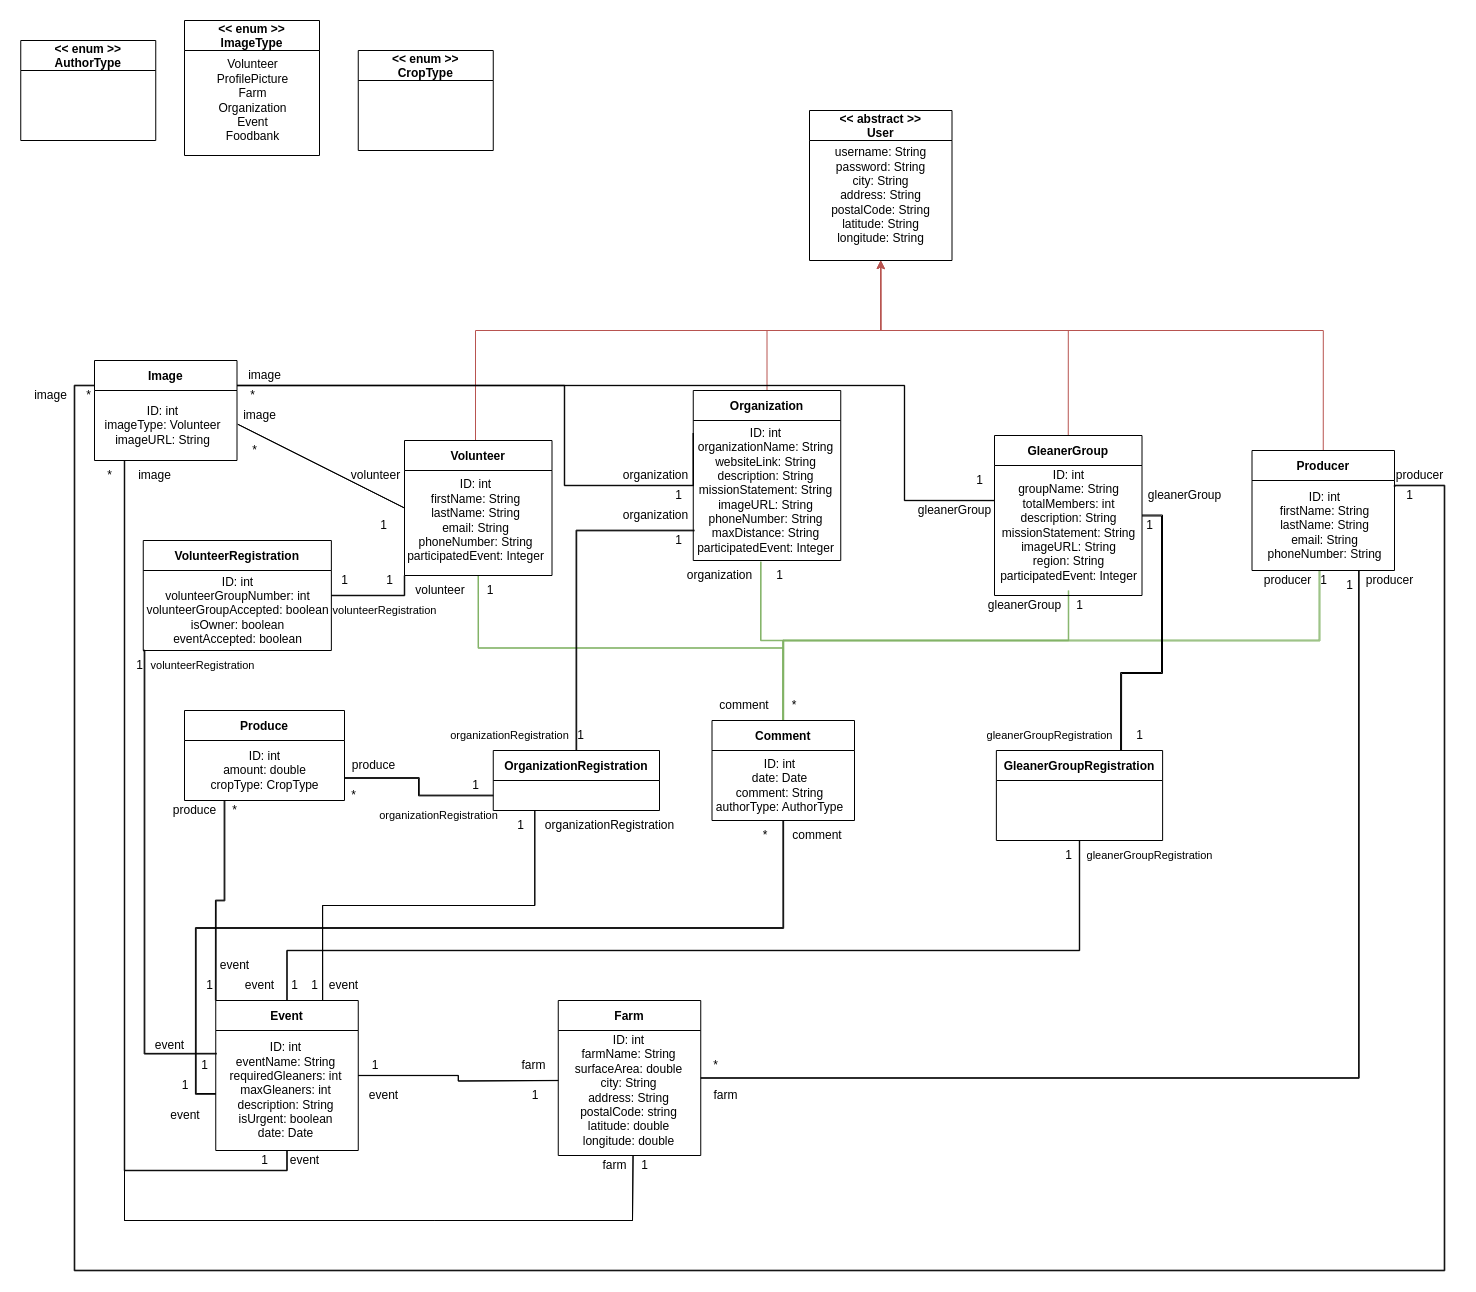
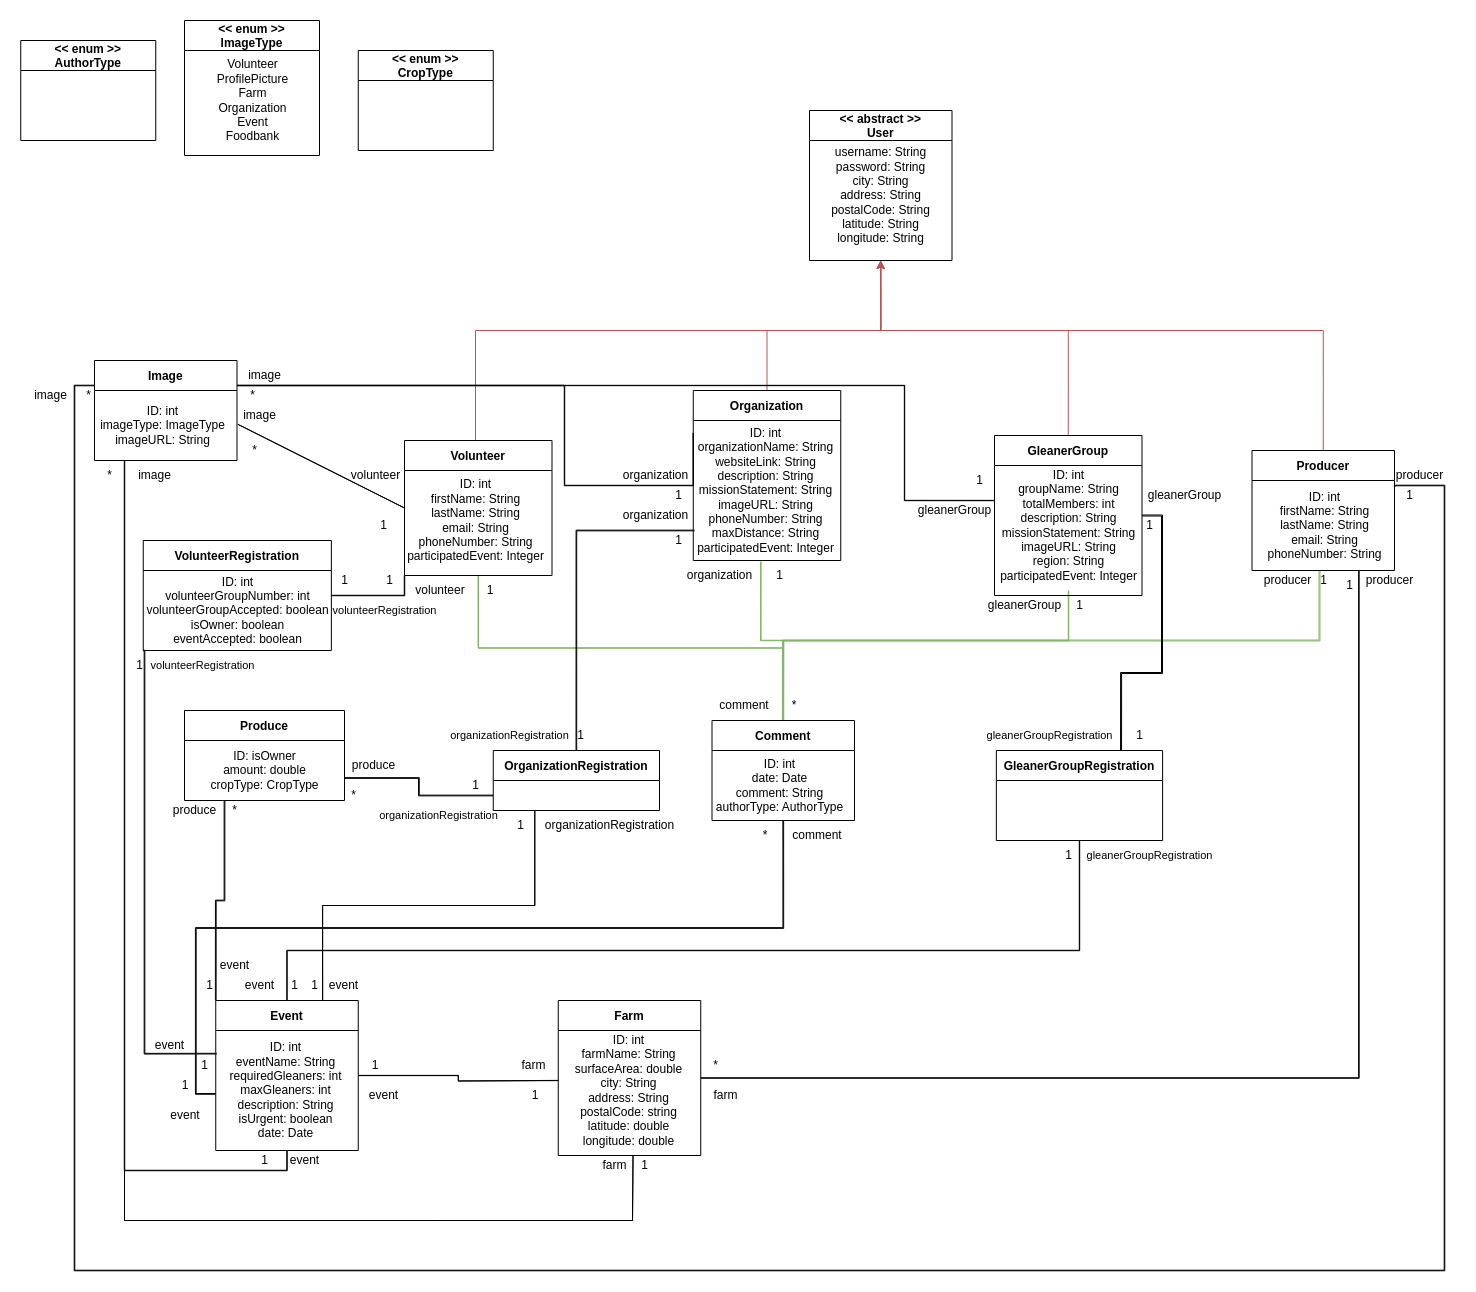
(163, 426) -> (163, 426)
(265, 771) -> (265, 771)
